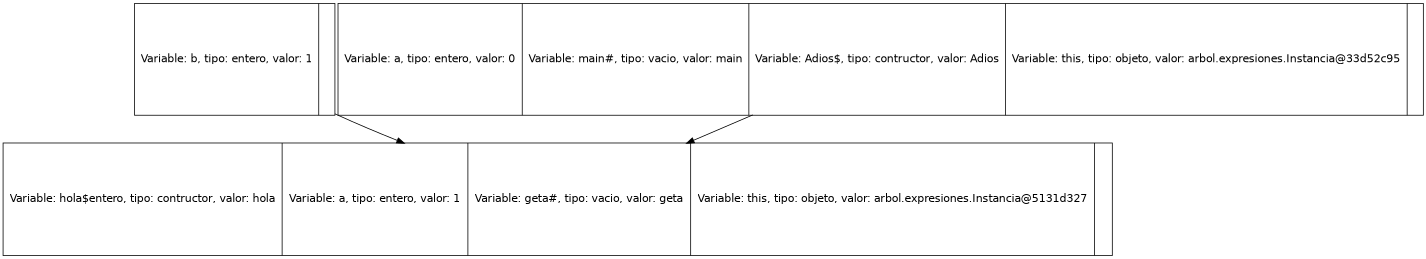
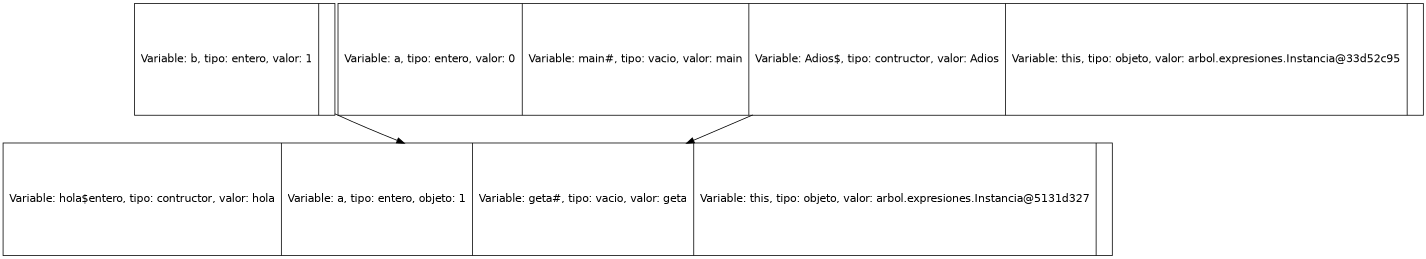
(375, 199) -> (377, 199)
